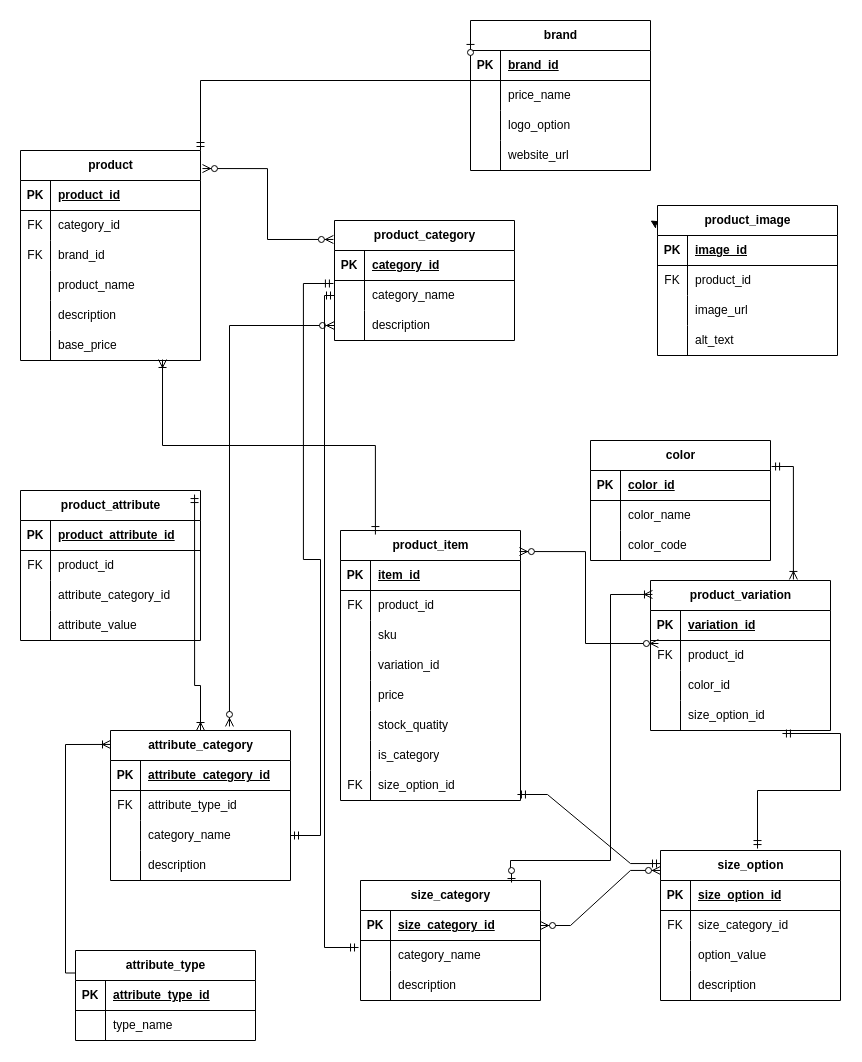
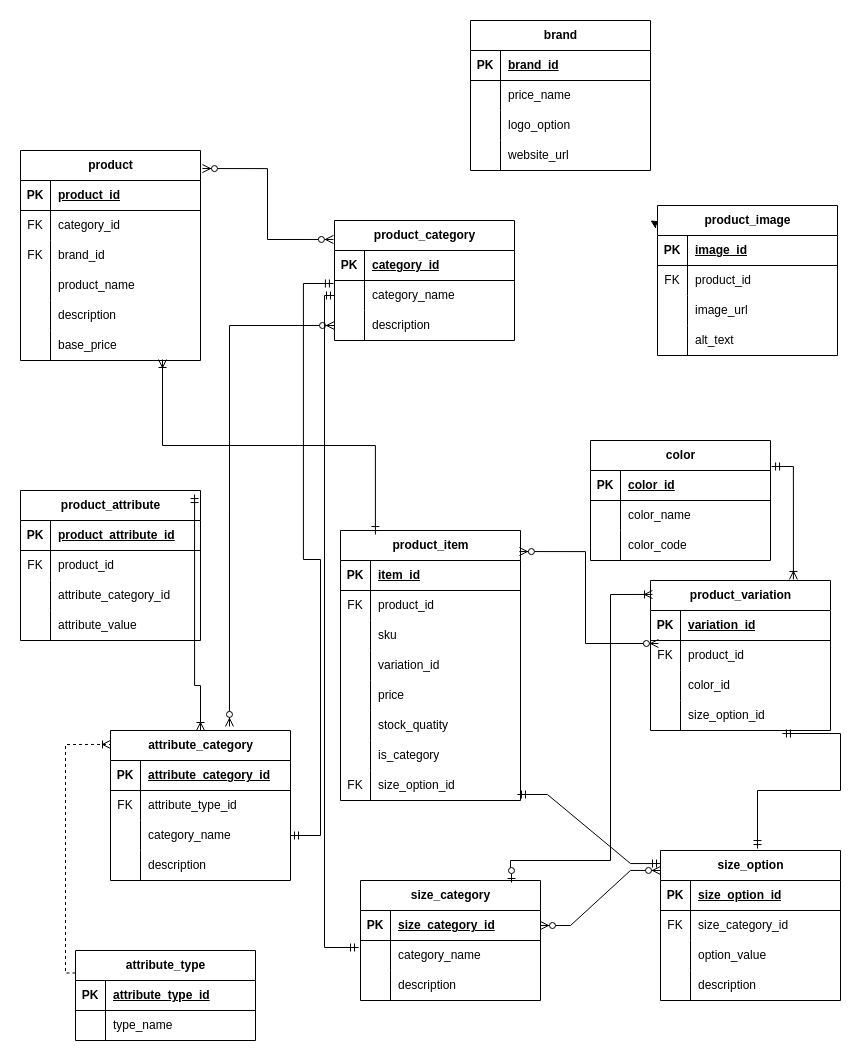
(300, 81) -> none
(66, 840) -> (66, 840)
